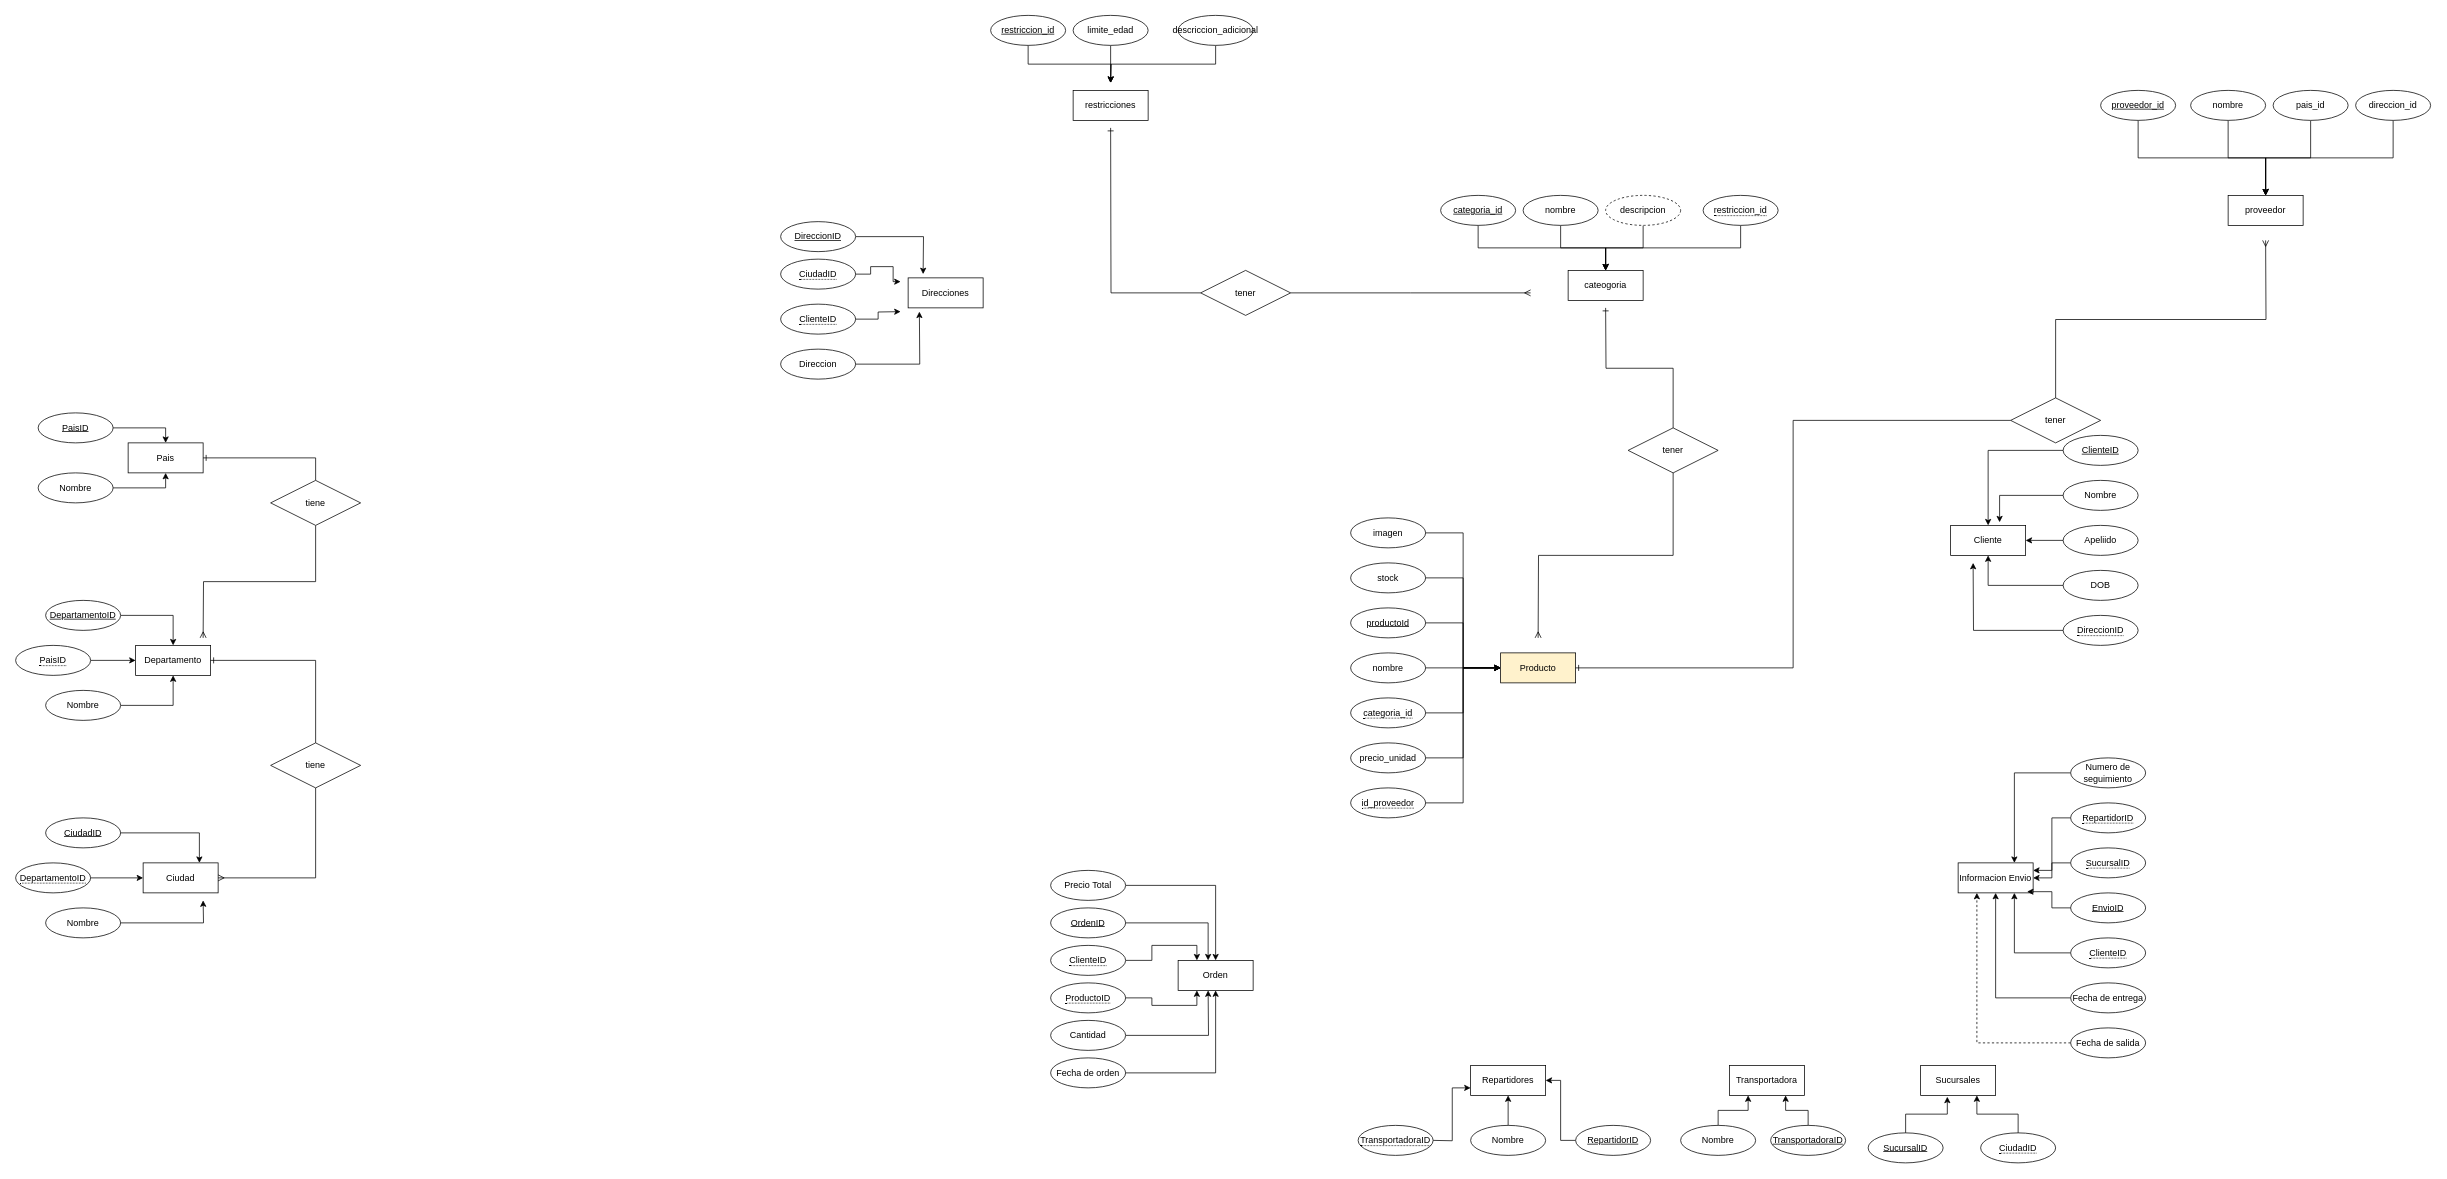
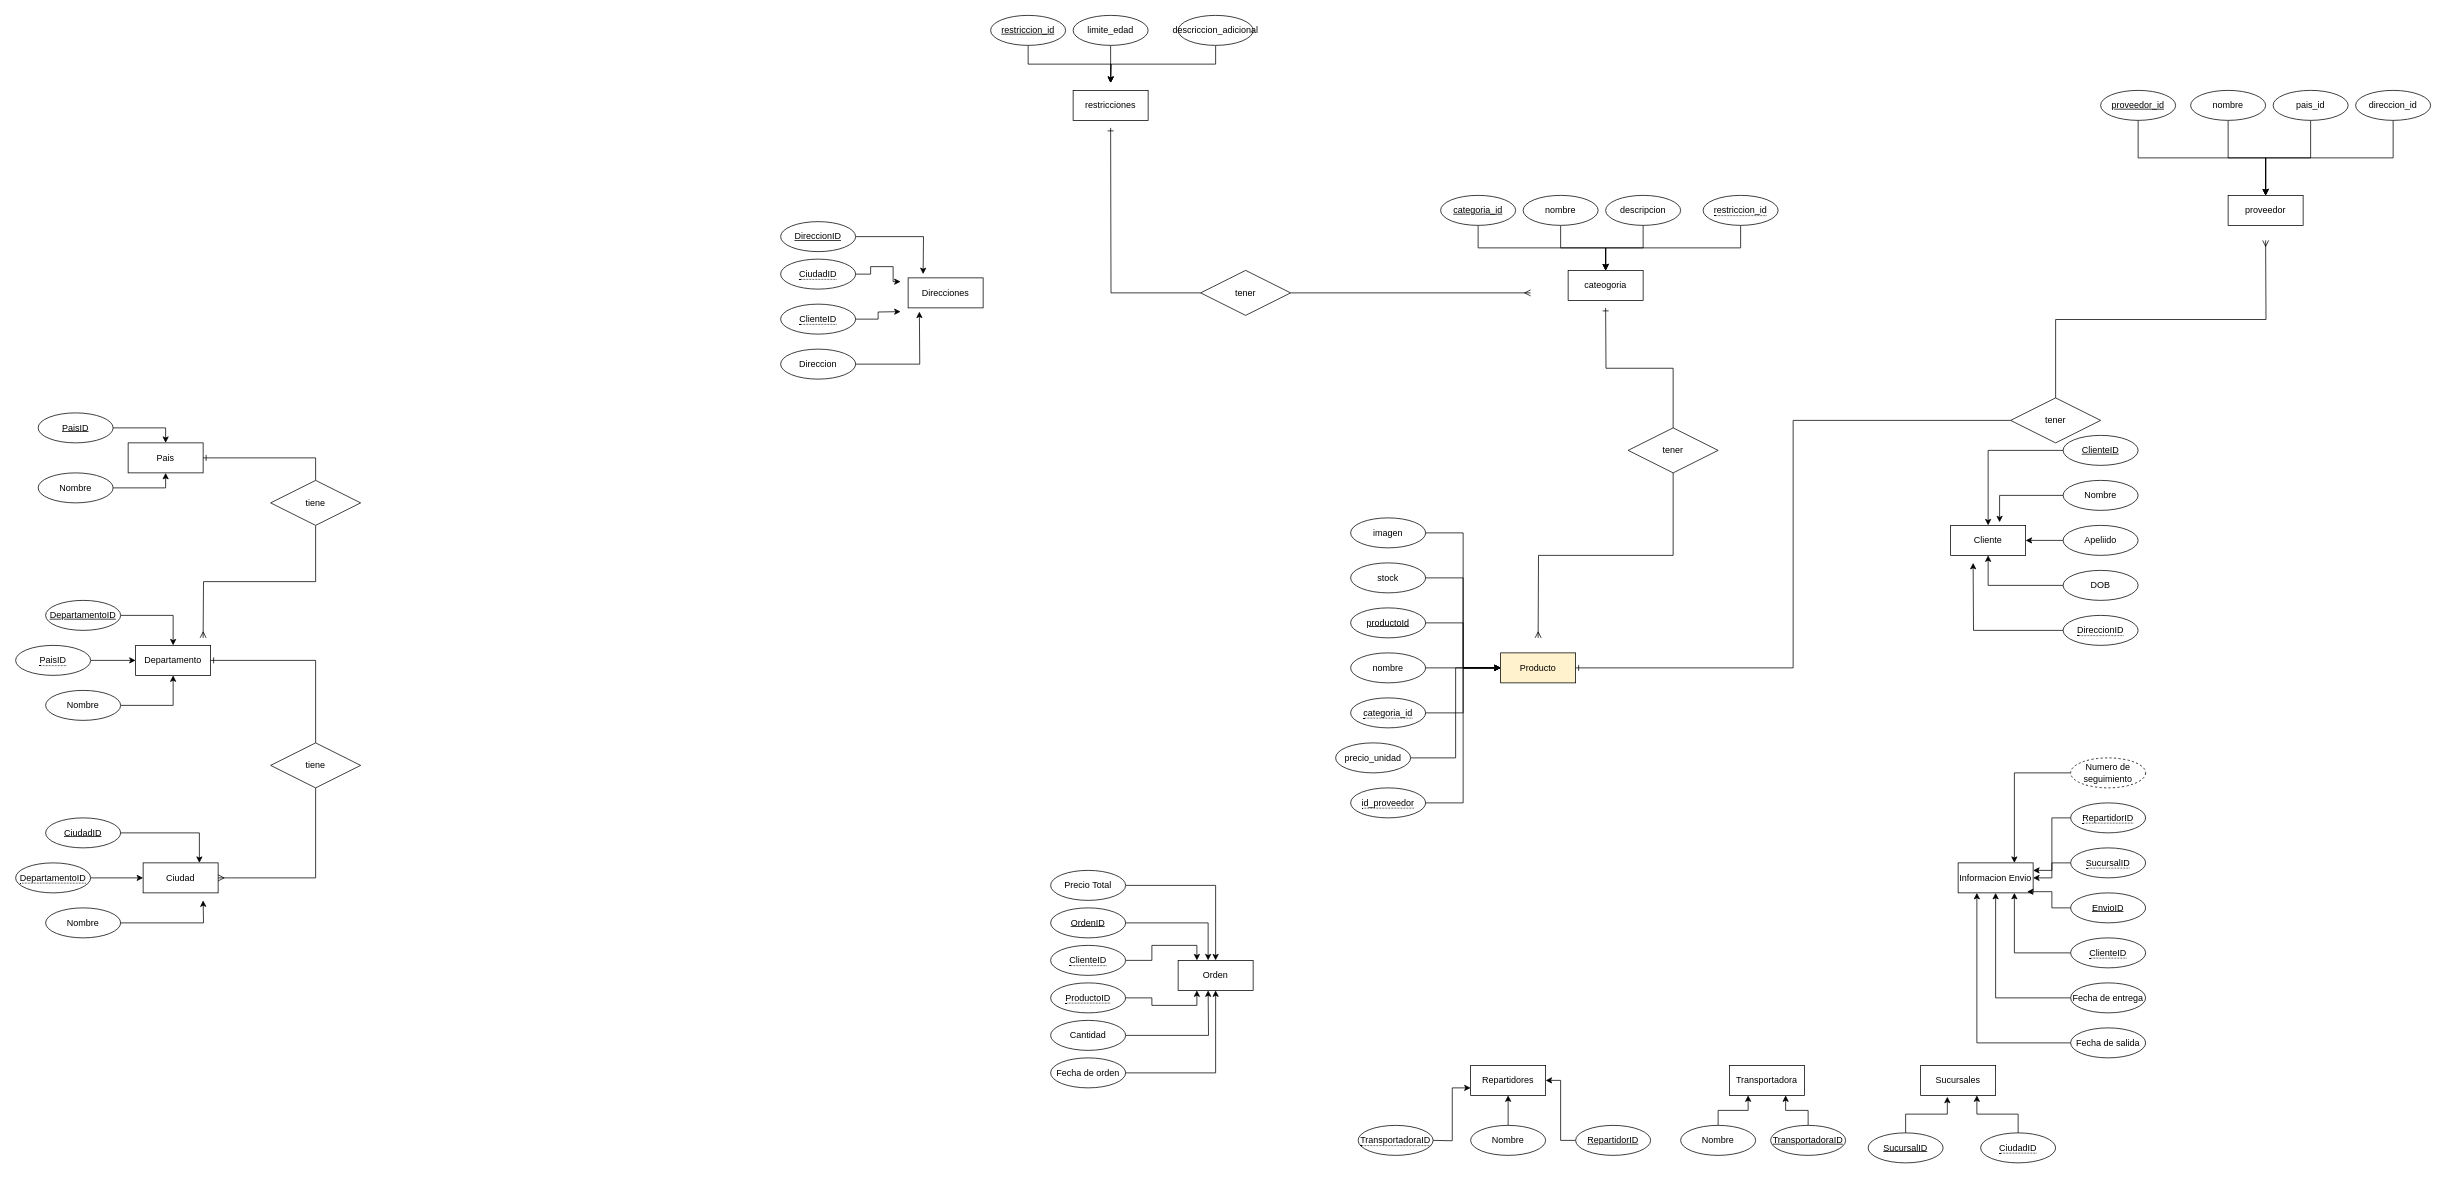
(1643, 210) -> (1643, 210)
(1388, 758) -> (1373, 758)
(2108, 773) -> (2108, 773)
(1977, 1017) -> (1977, 1017)
